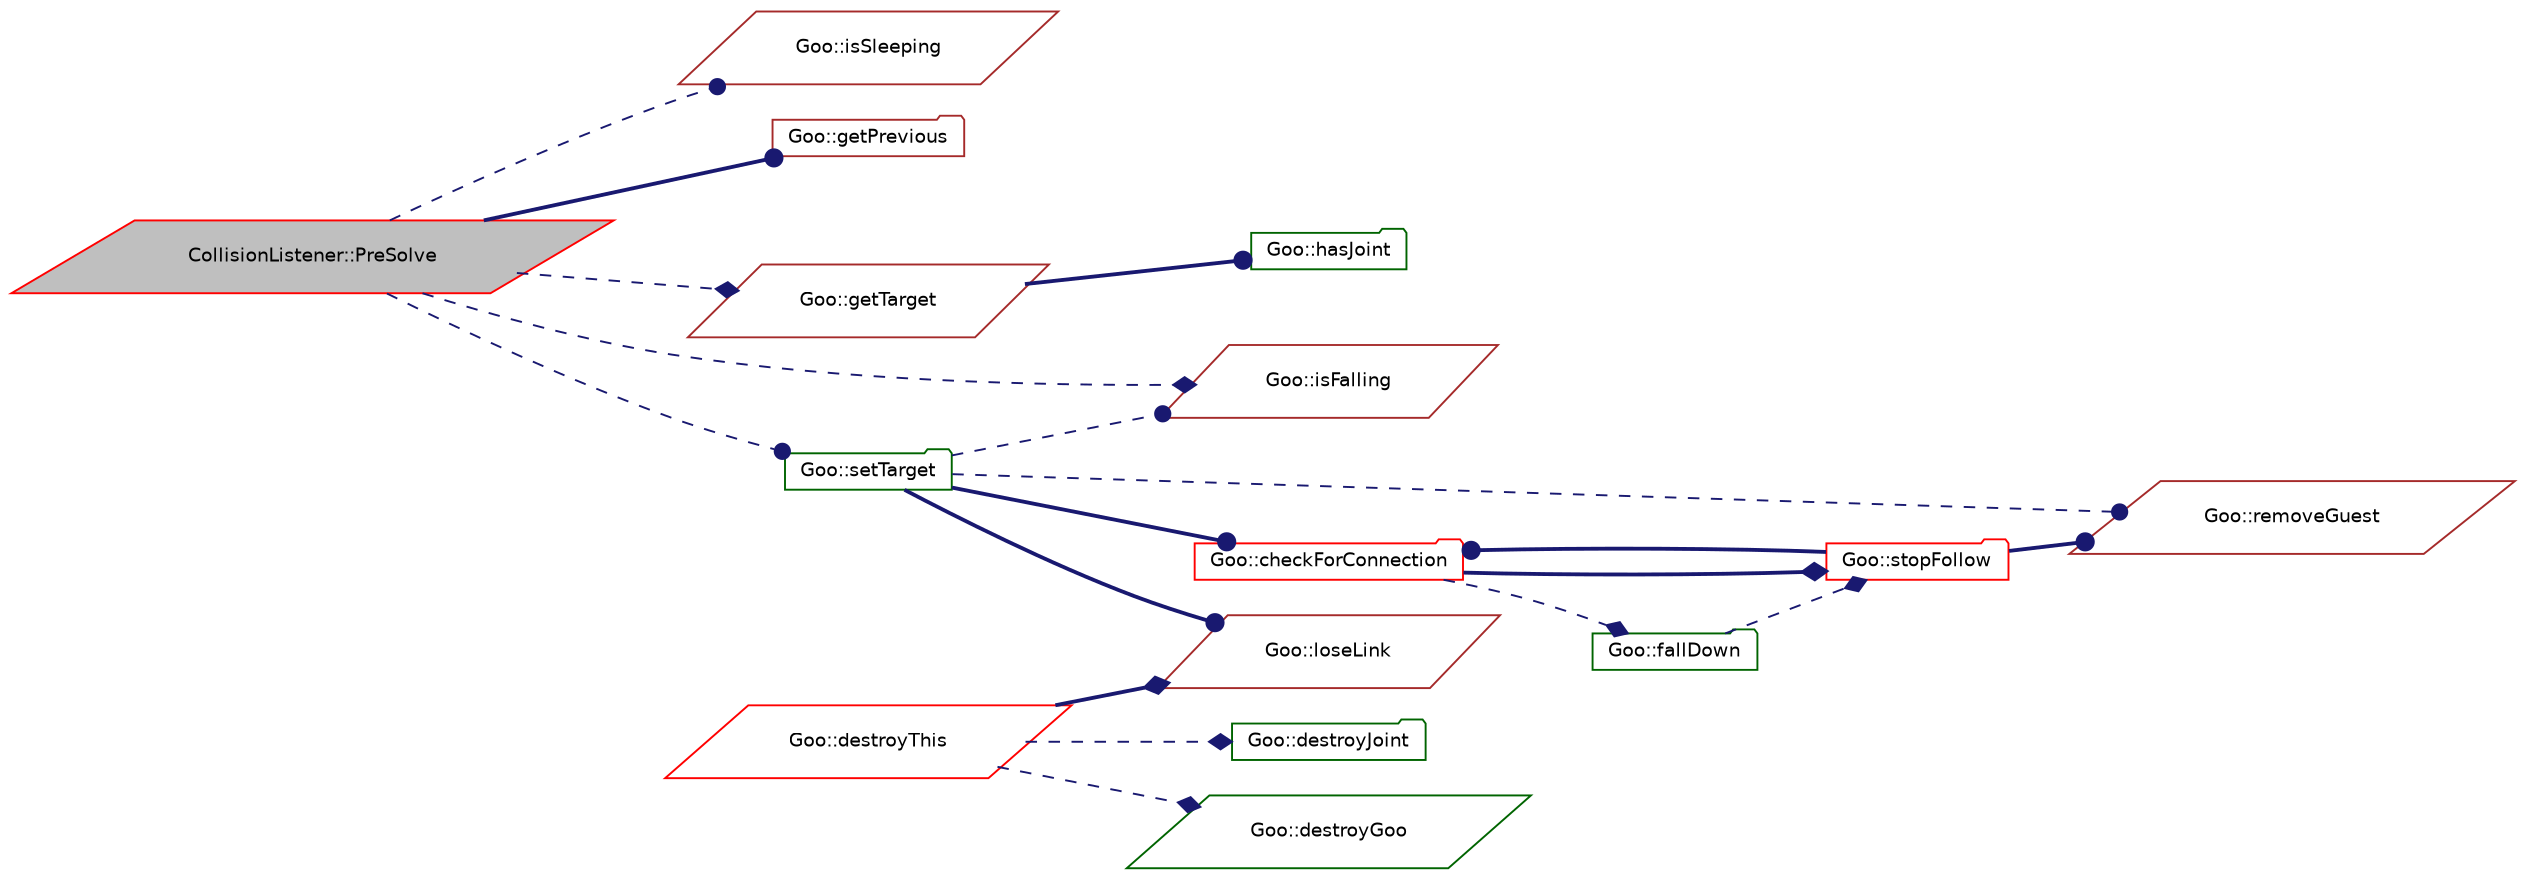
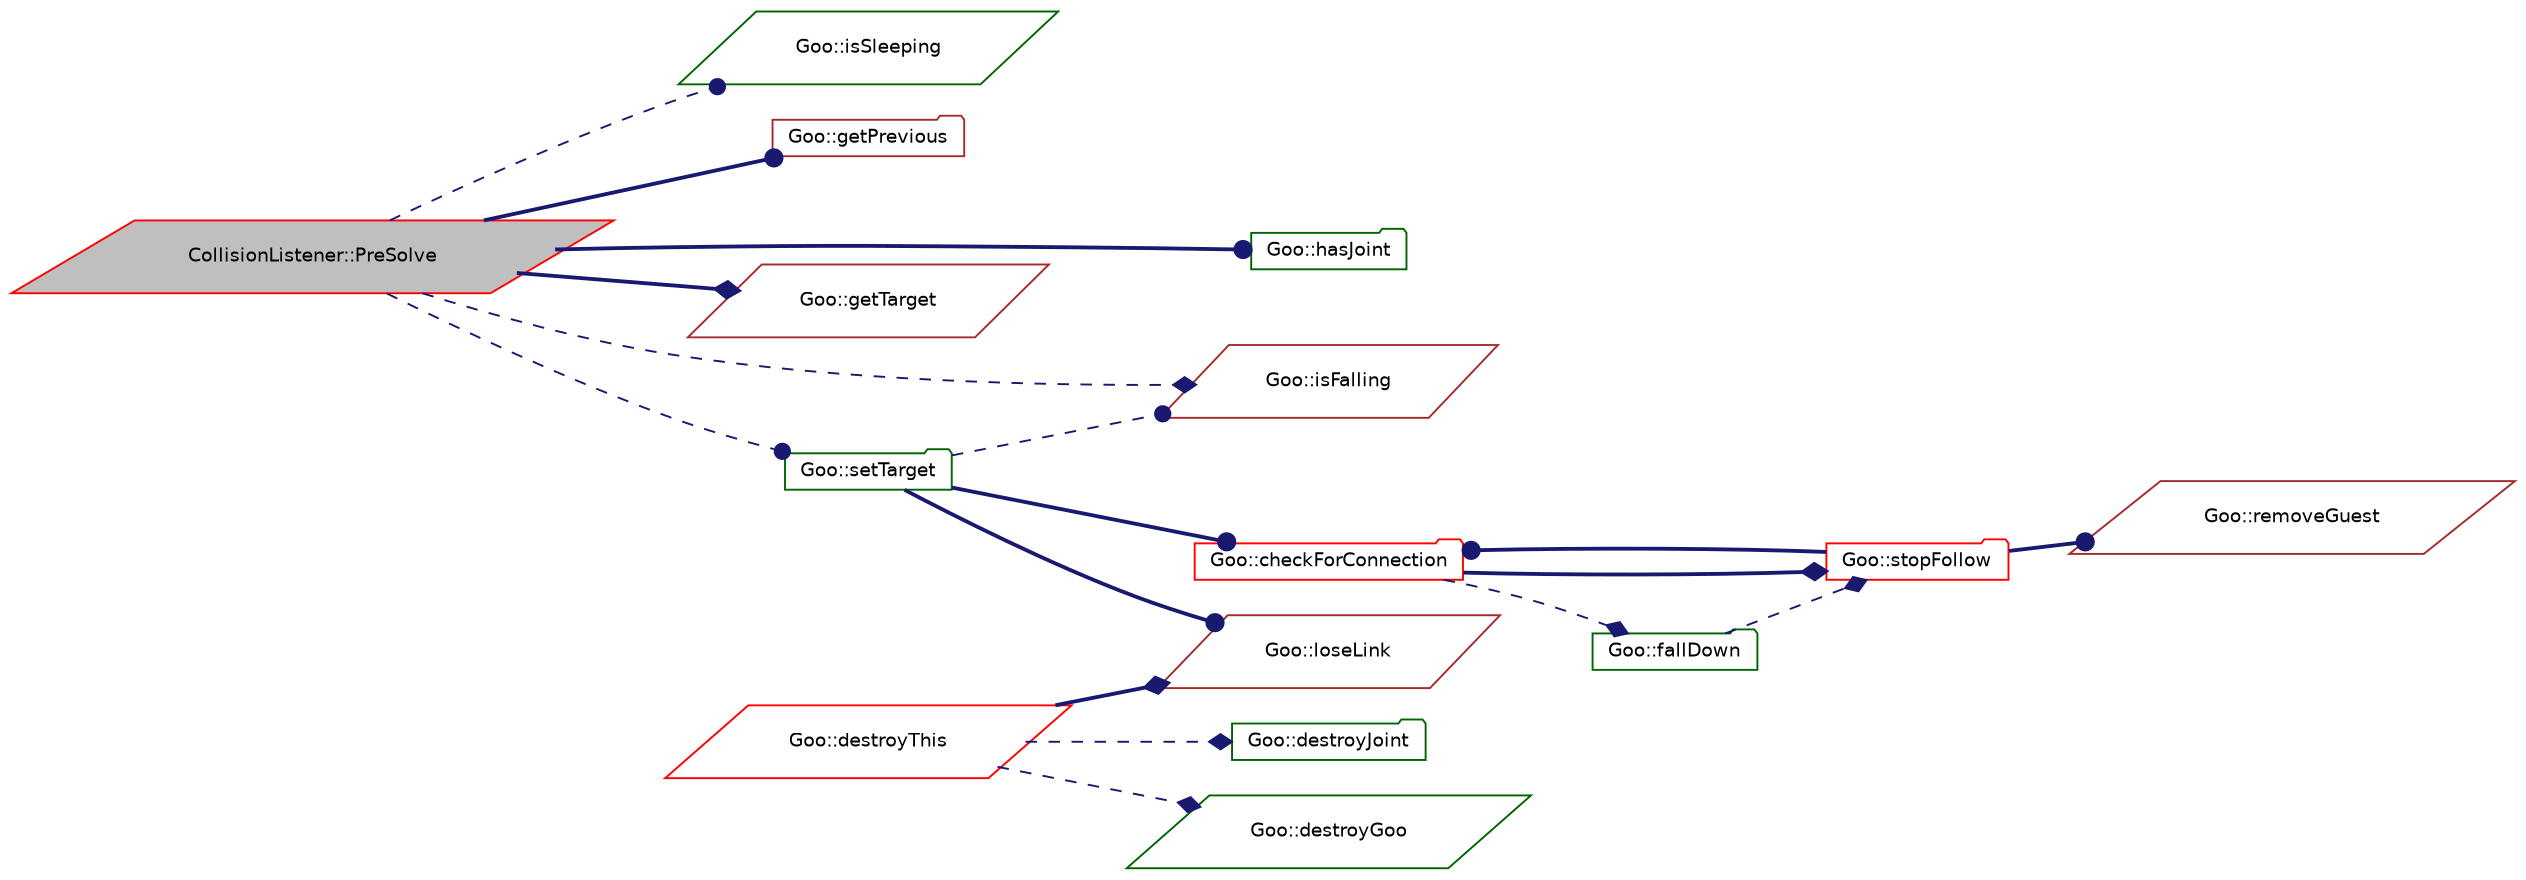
(868, 48) -> (868, 48)
(1130, 273) -> (895, 246)
(616, 281) -> (616, 281)
(1532, 493) -> none
